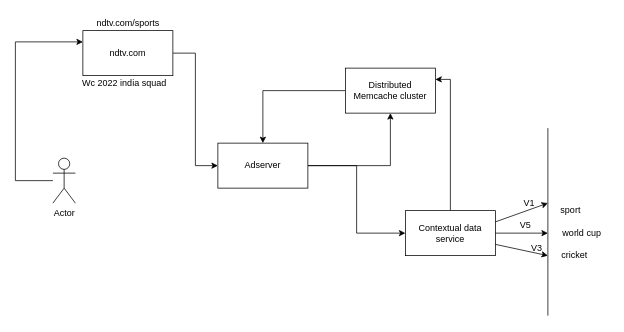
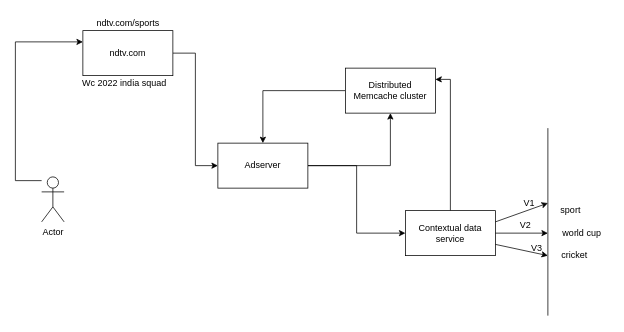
(64, 180) -> (53, 199)
(526, 225) -> (526, 225)
